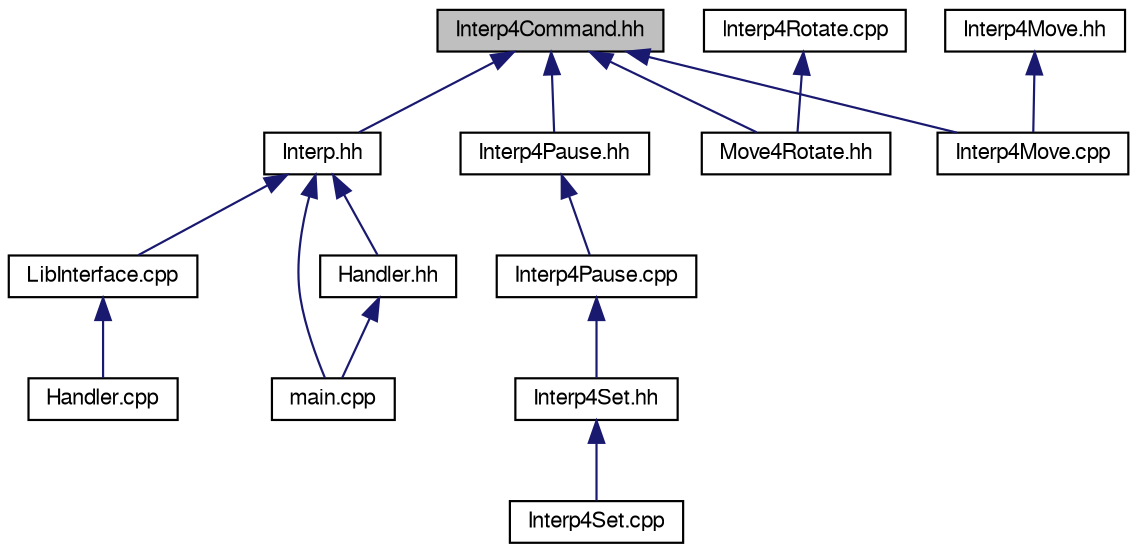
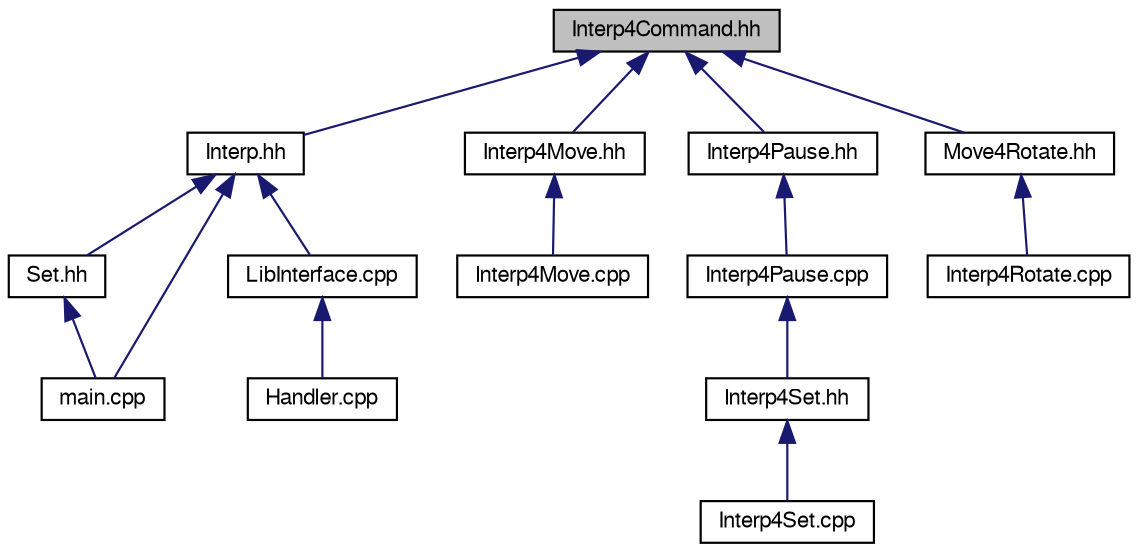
(787, 91) -> (603, 100)
(799, 108) -> (1025, 226)
(388, 276) -> (57, 276)
